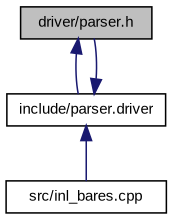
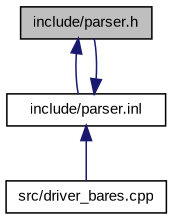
(86, 23) -> (86, 23)
(86, 110) -> (86, 110)
(86, 197) -> (86, 197)
